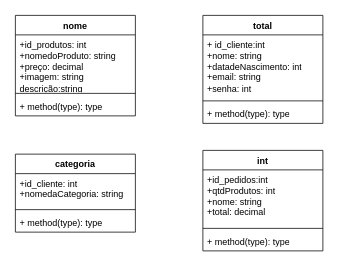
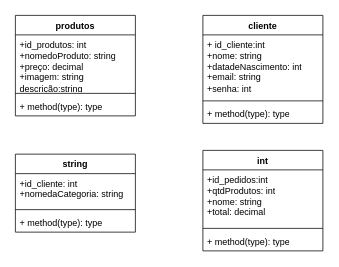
(75, 26) -> (75, 26)
(263, 26) -> (263, 26)
(75, 165) -> (75, 165)
